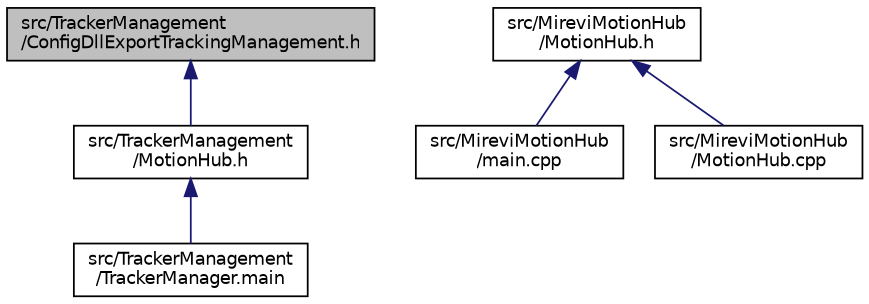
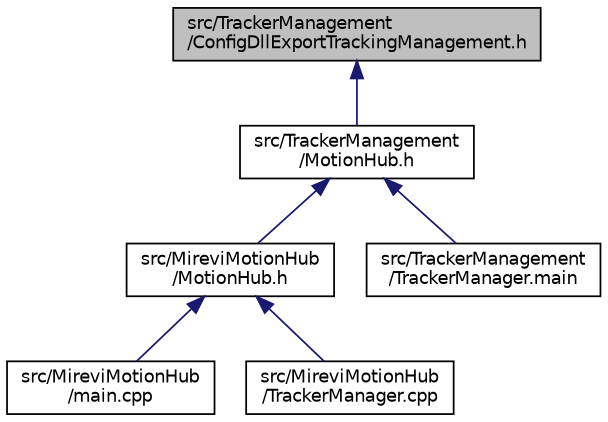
(759, 152) -> (350, 388)
none -> (287, 217)
